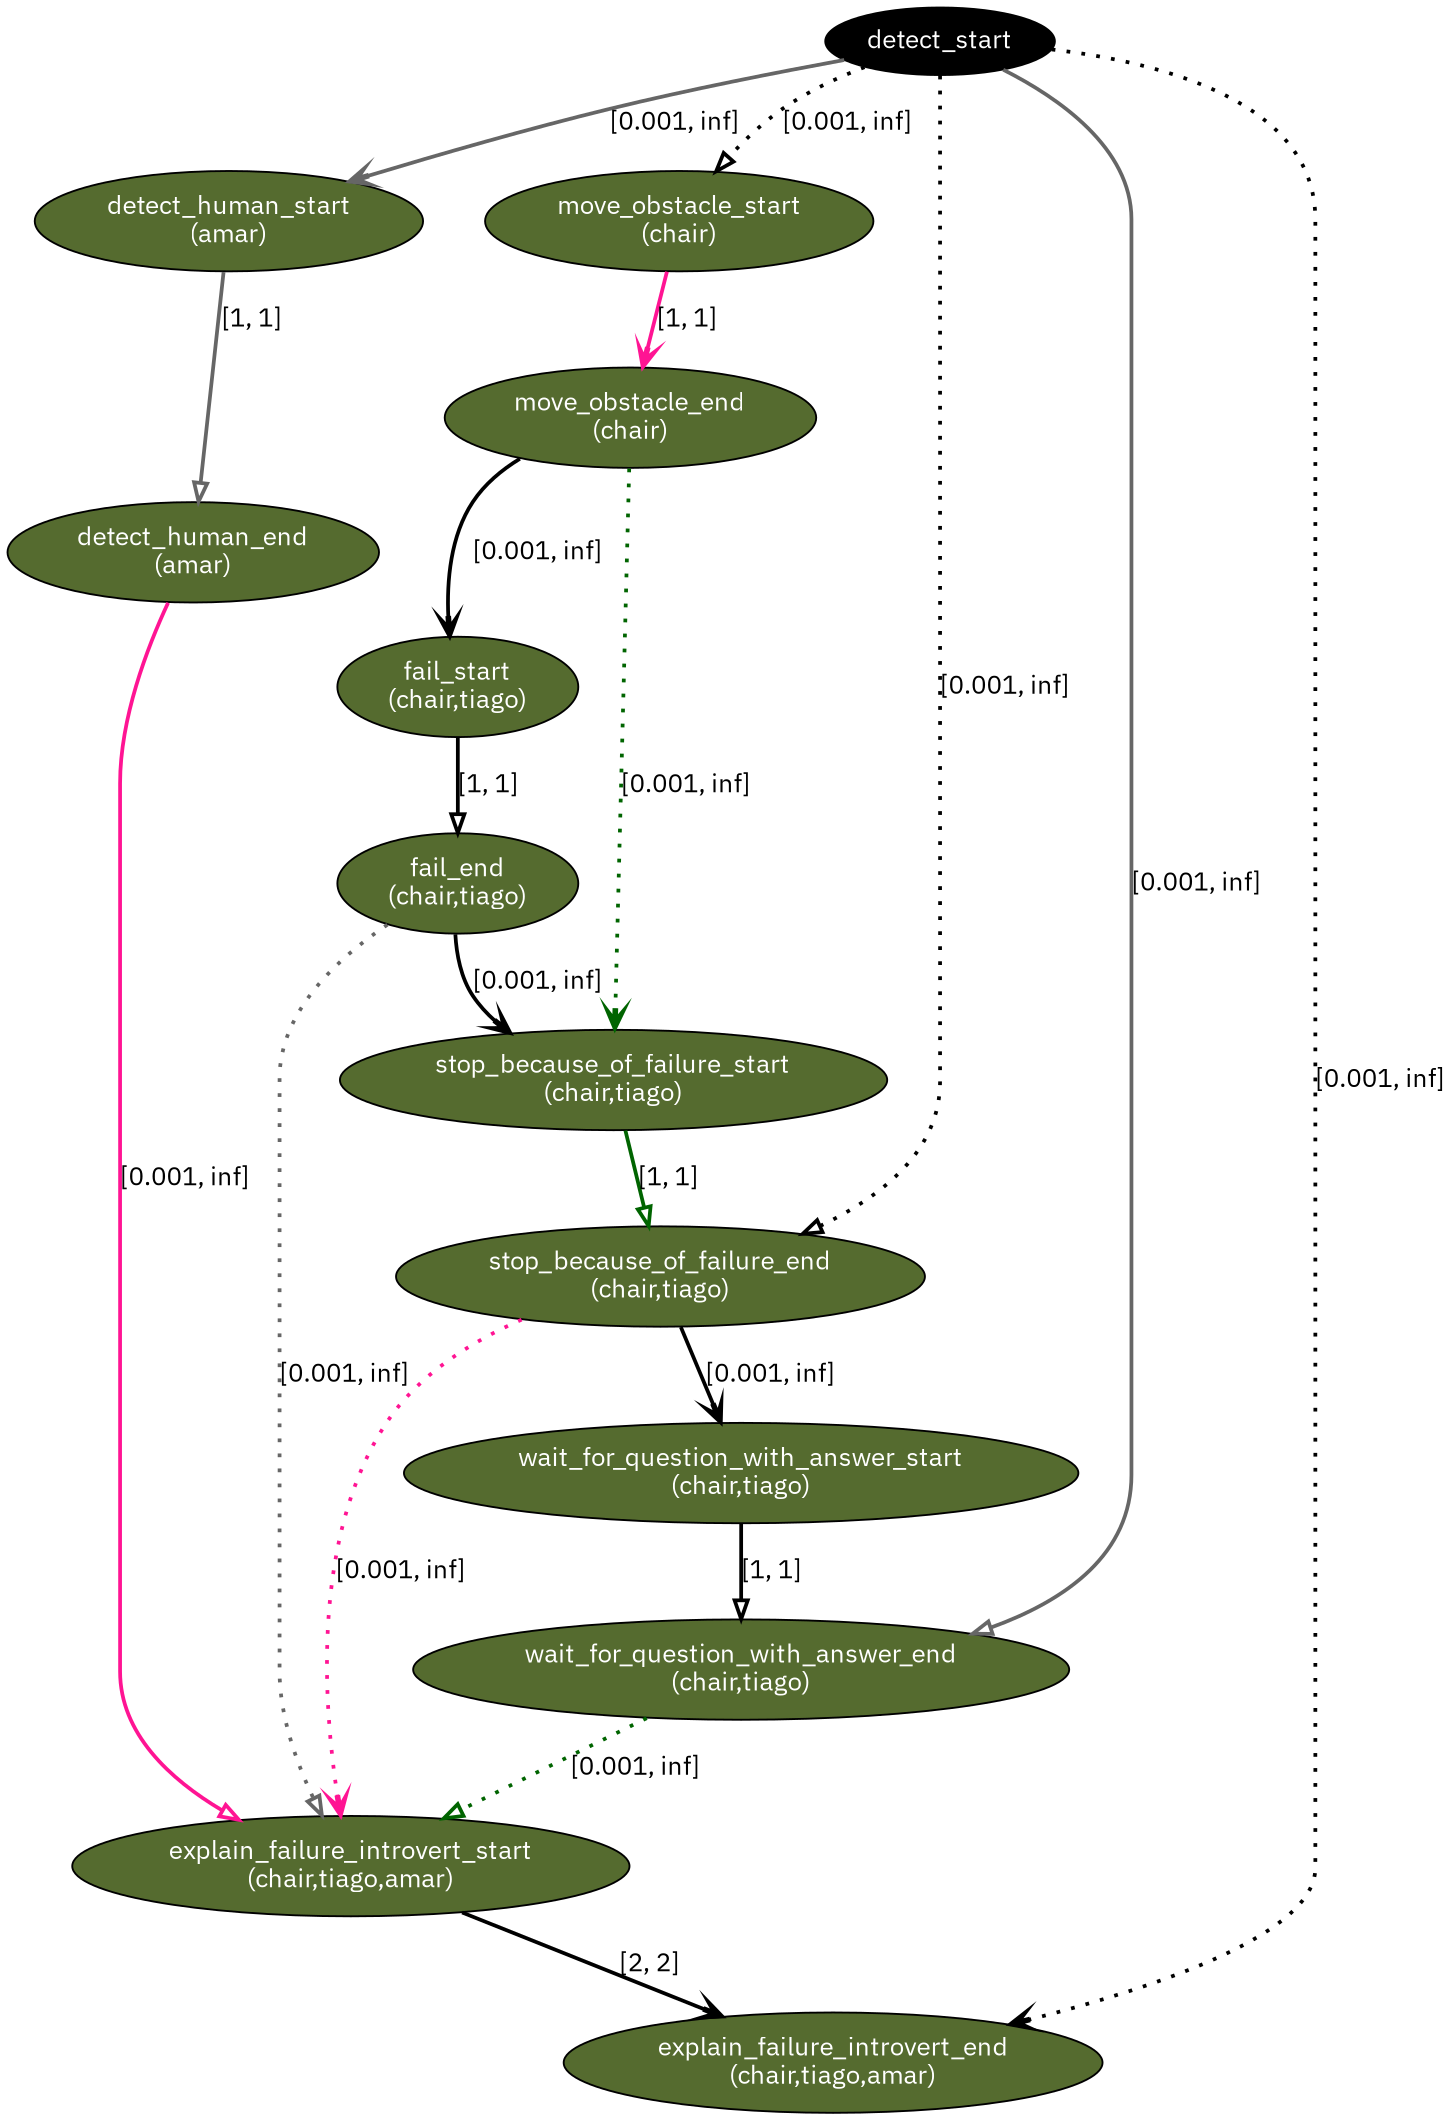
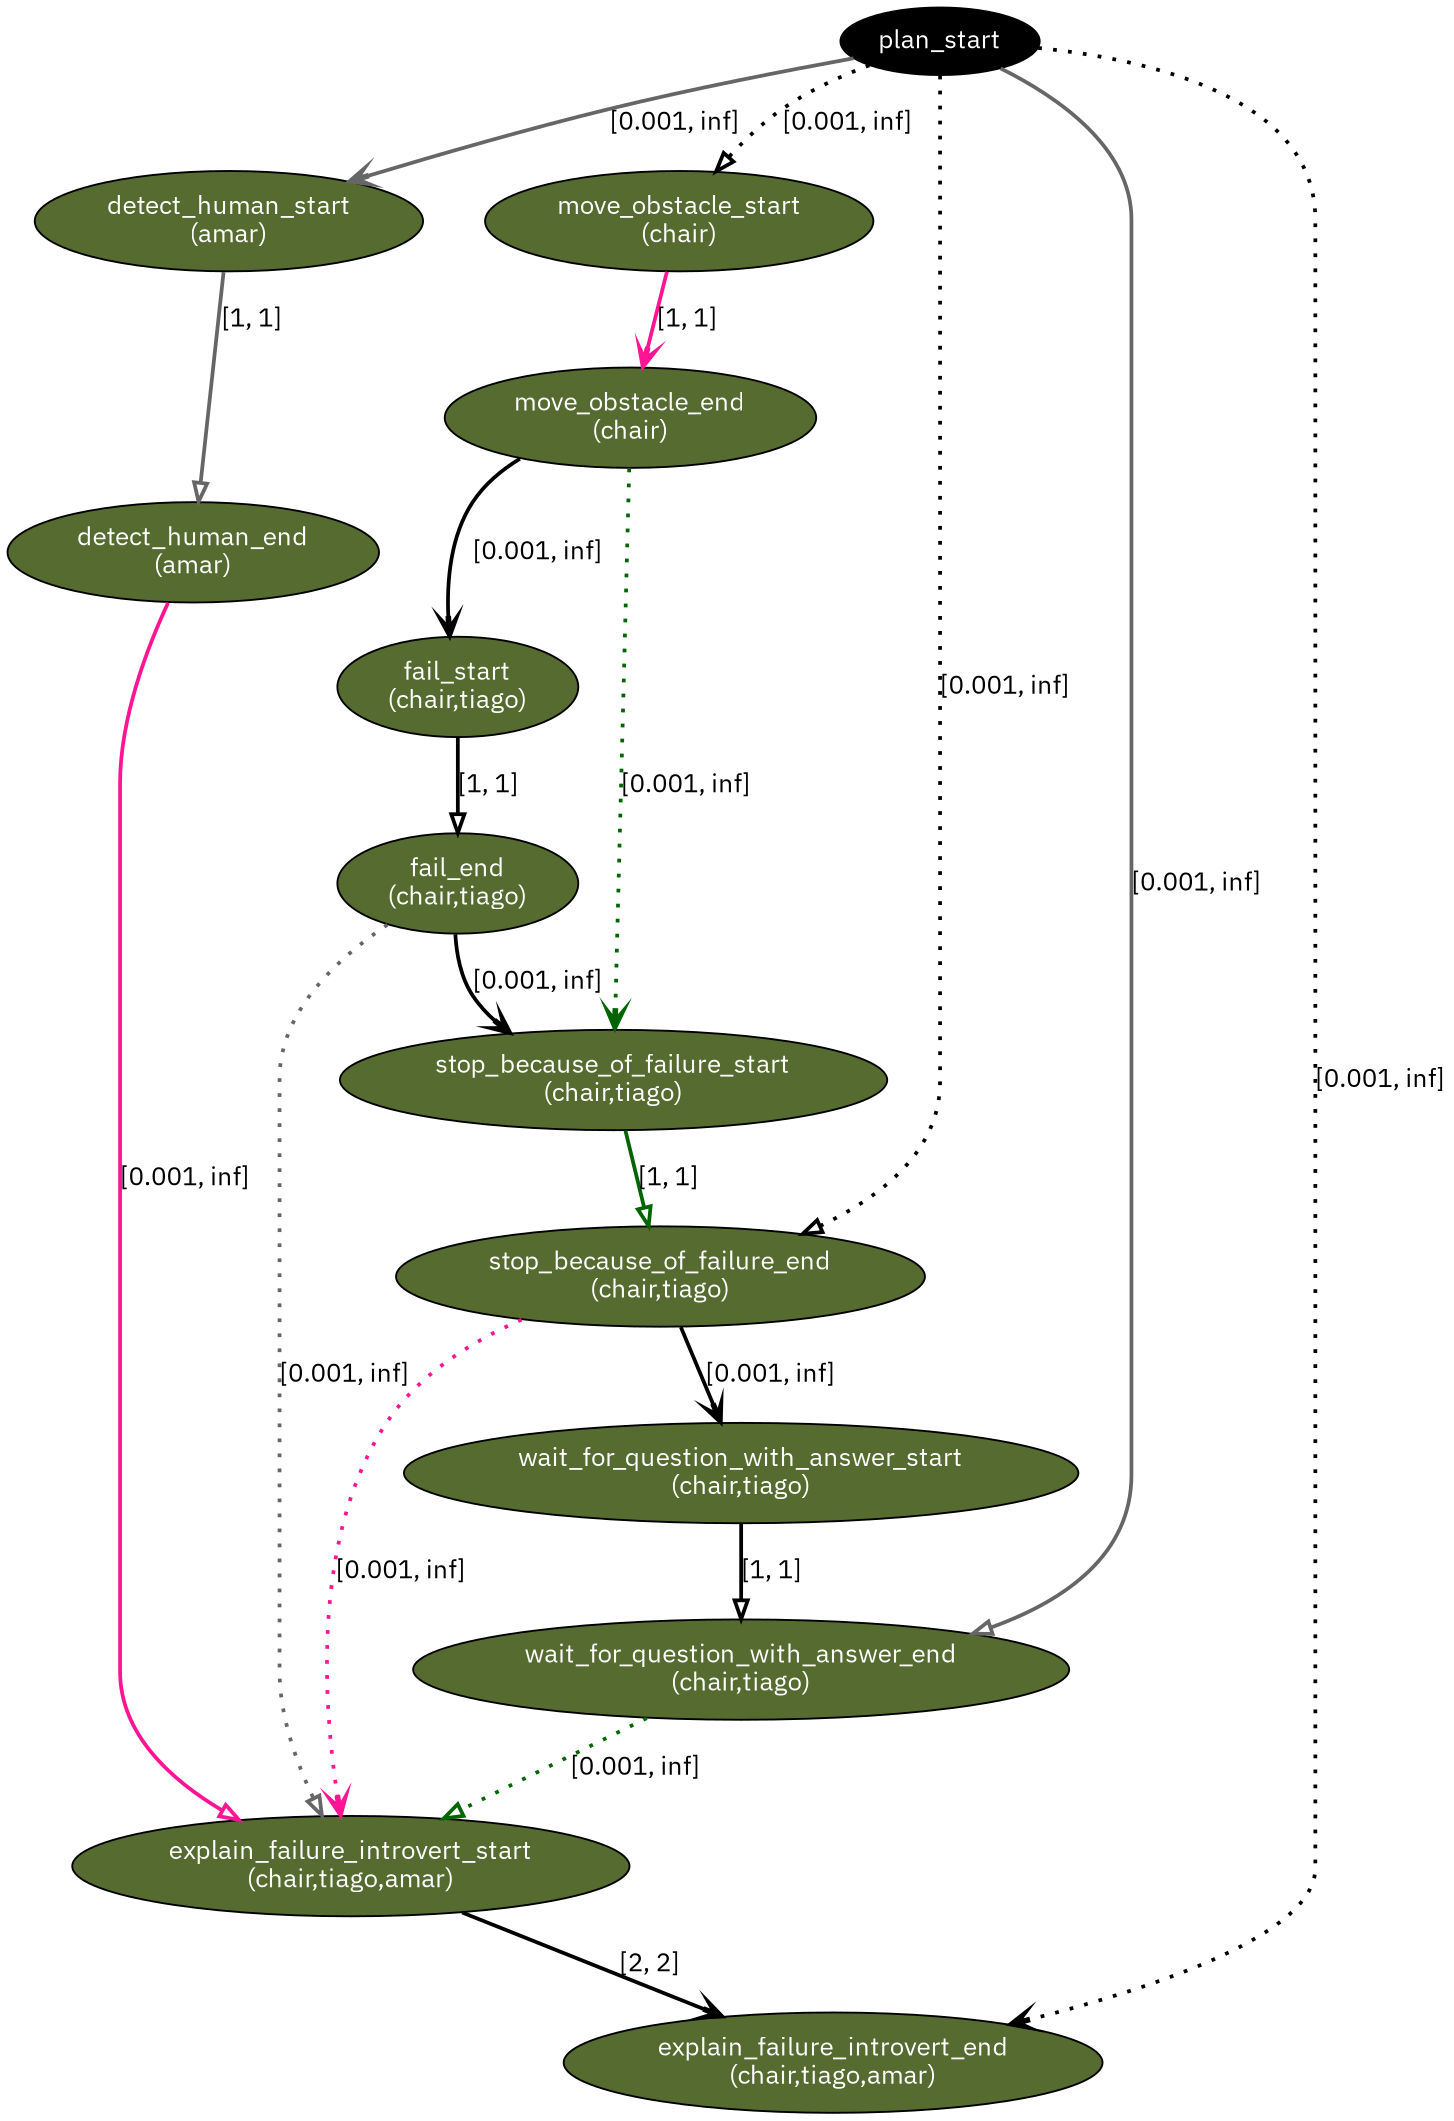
(940, 41) -> (940, 41)
